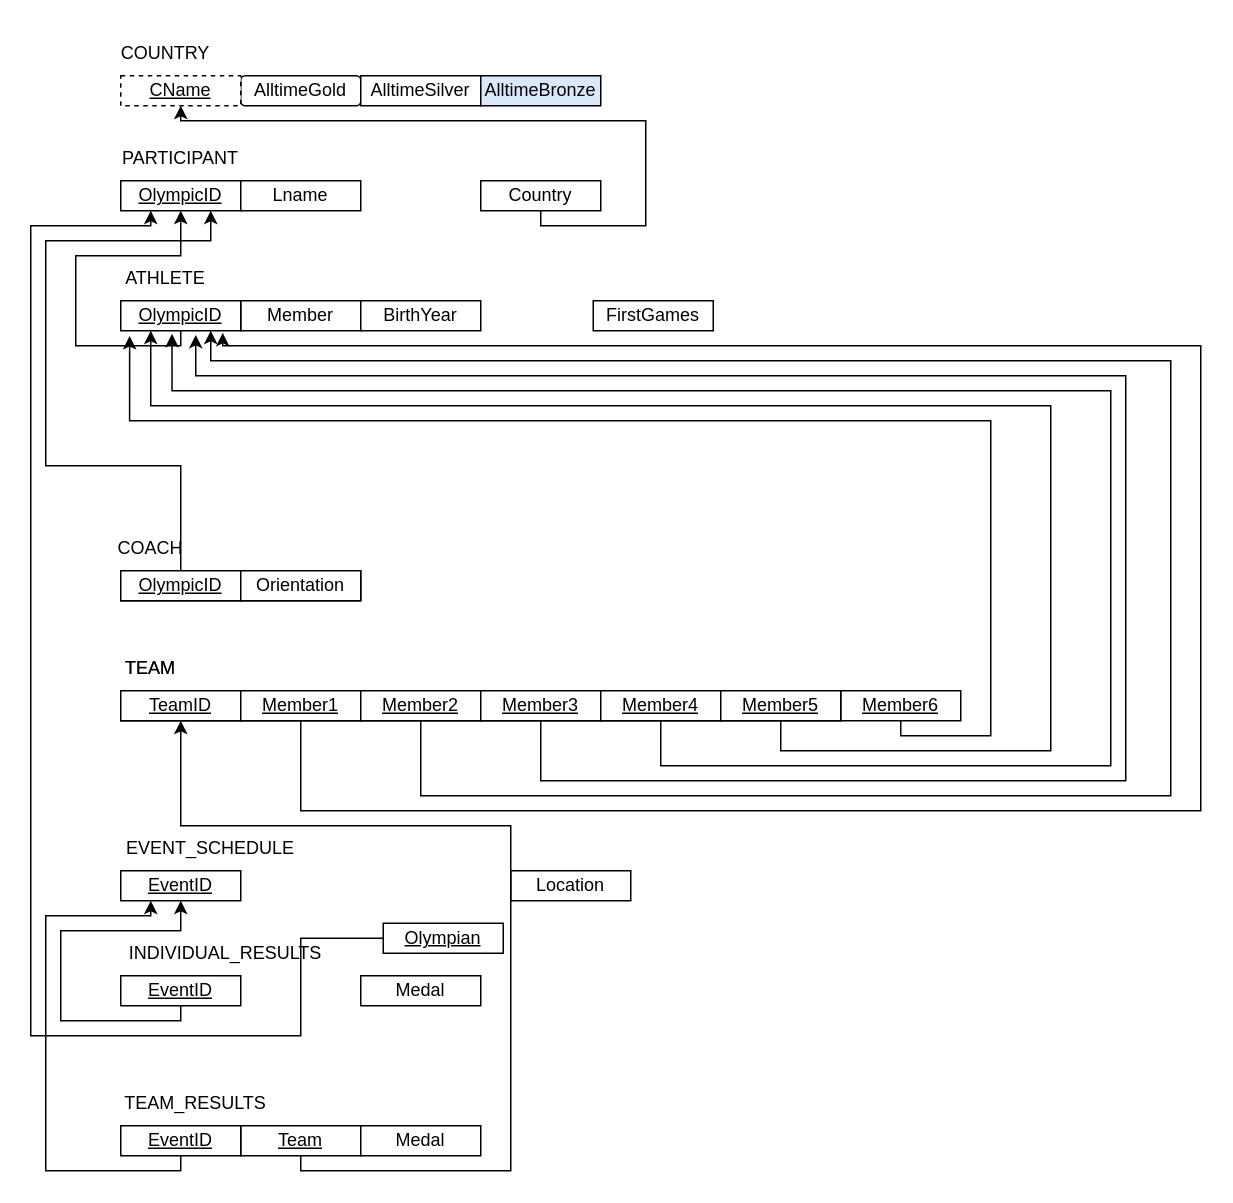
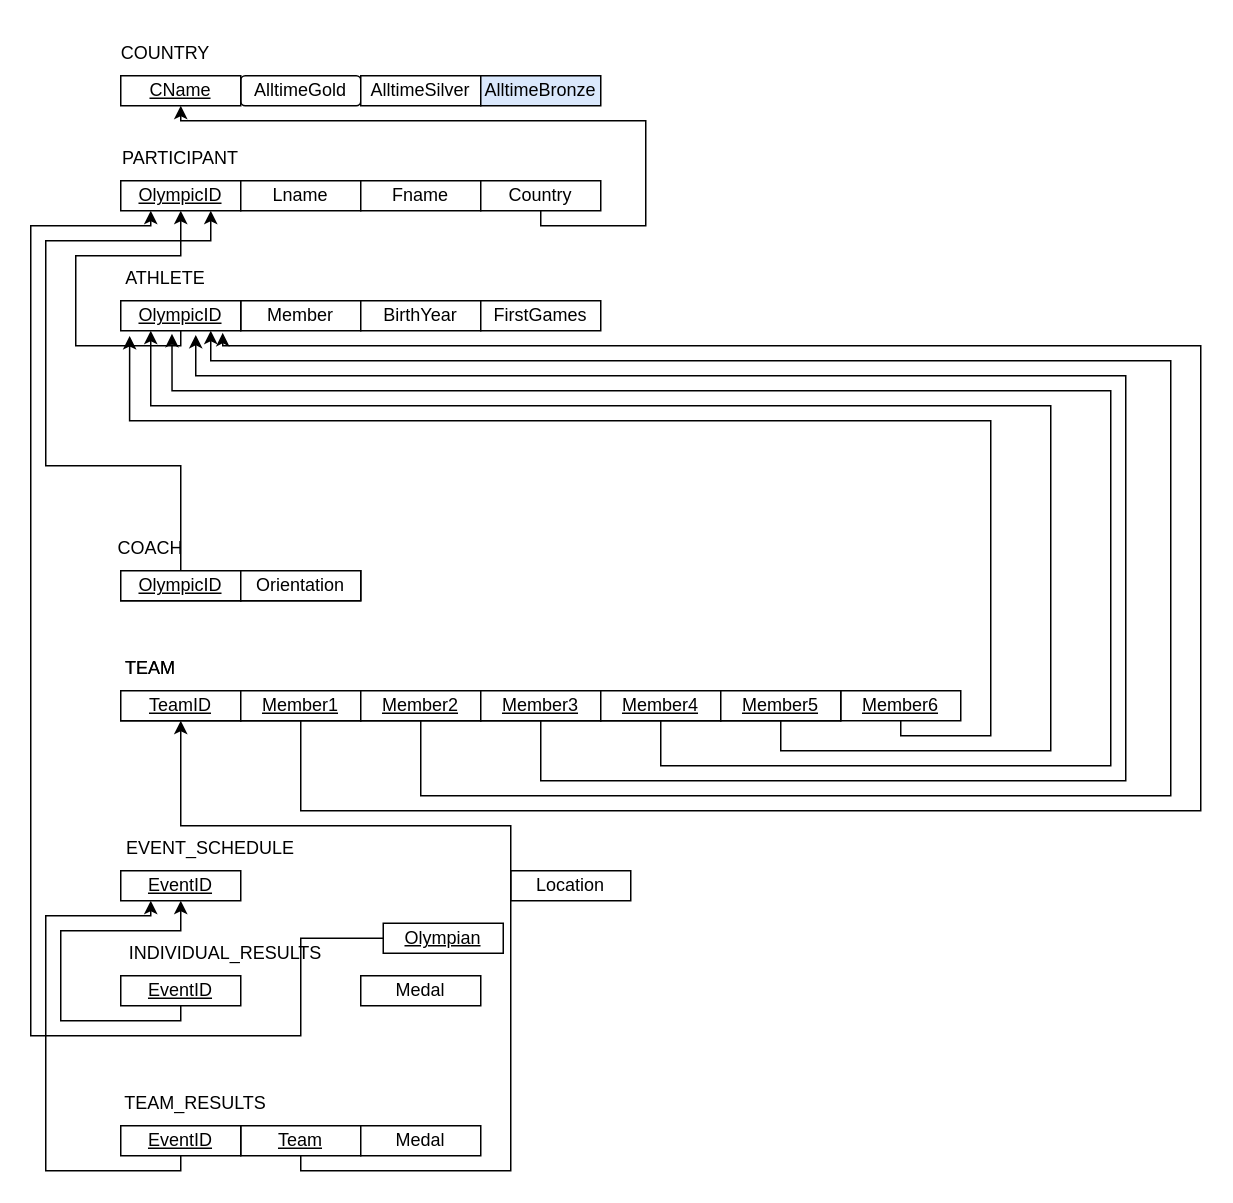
(181, 91) -> (181, 91)
none -> (421, 196)
(653, 316) -> (541, 316)
